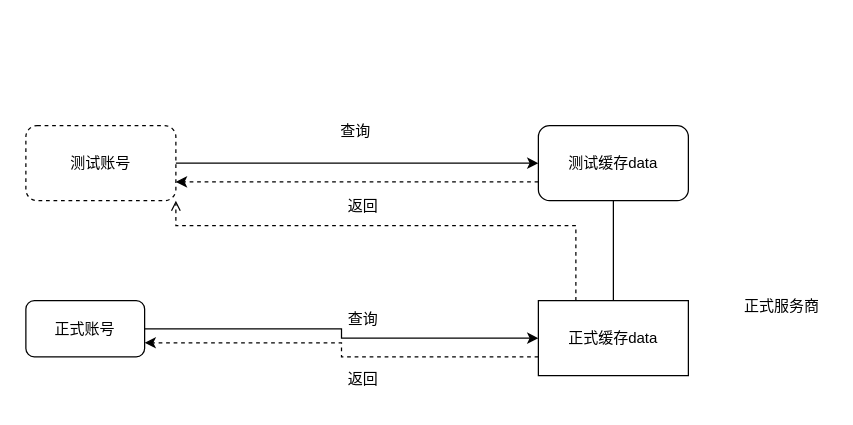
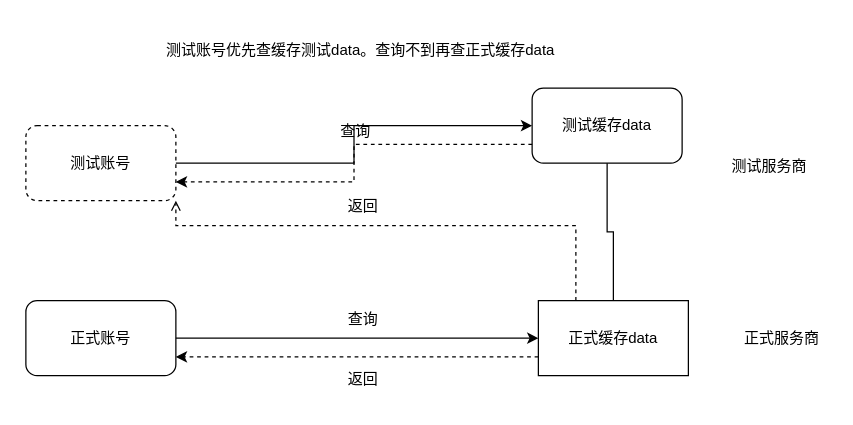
none -> (361, 51)
(613, 163) -> (607, 126)
none -> (769, 166)
(782, 307) -> (782, 338)
(85, 329) -> (101, 338)
